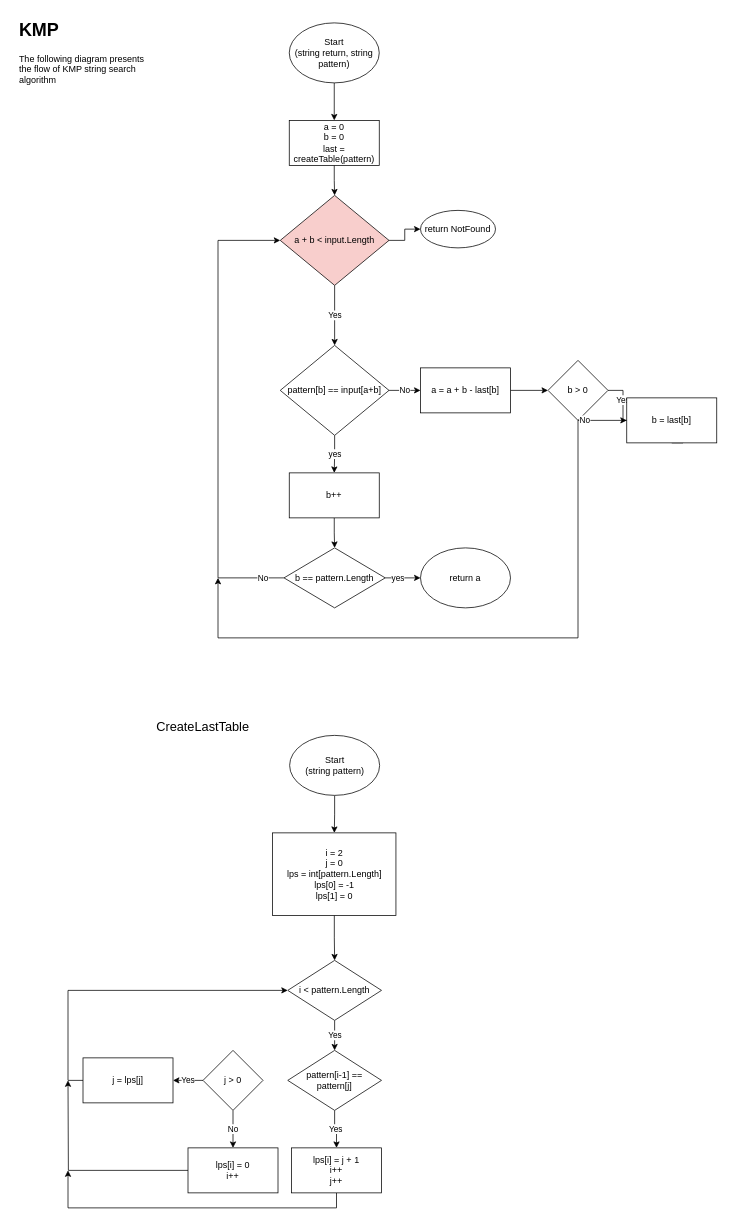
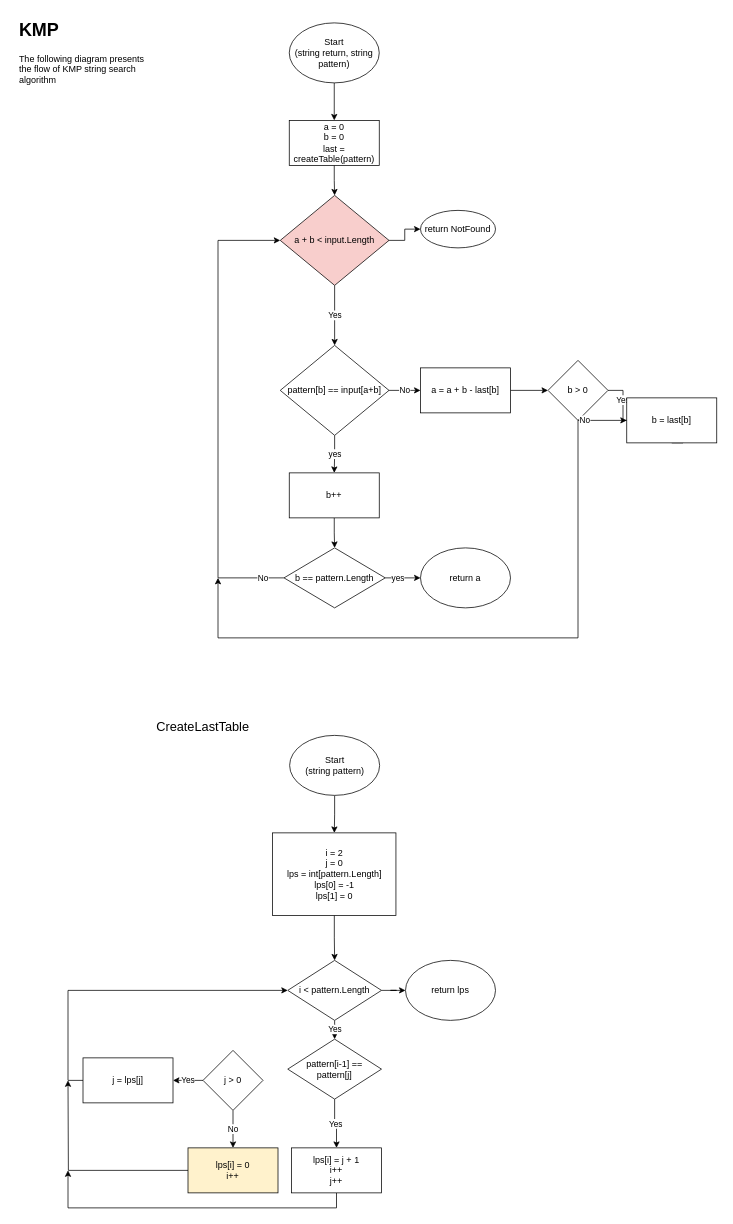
none -> (396, 990)
none -> (450, 990)
(335, 1080) -> (335, 1069)
(233, 1170) -> (233, 1170)
